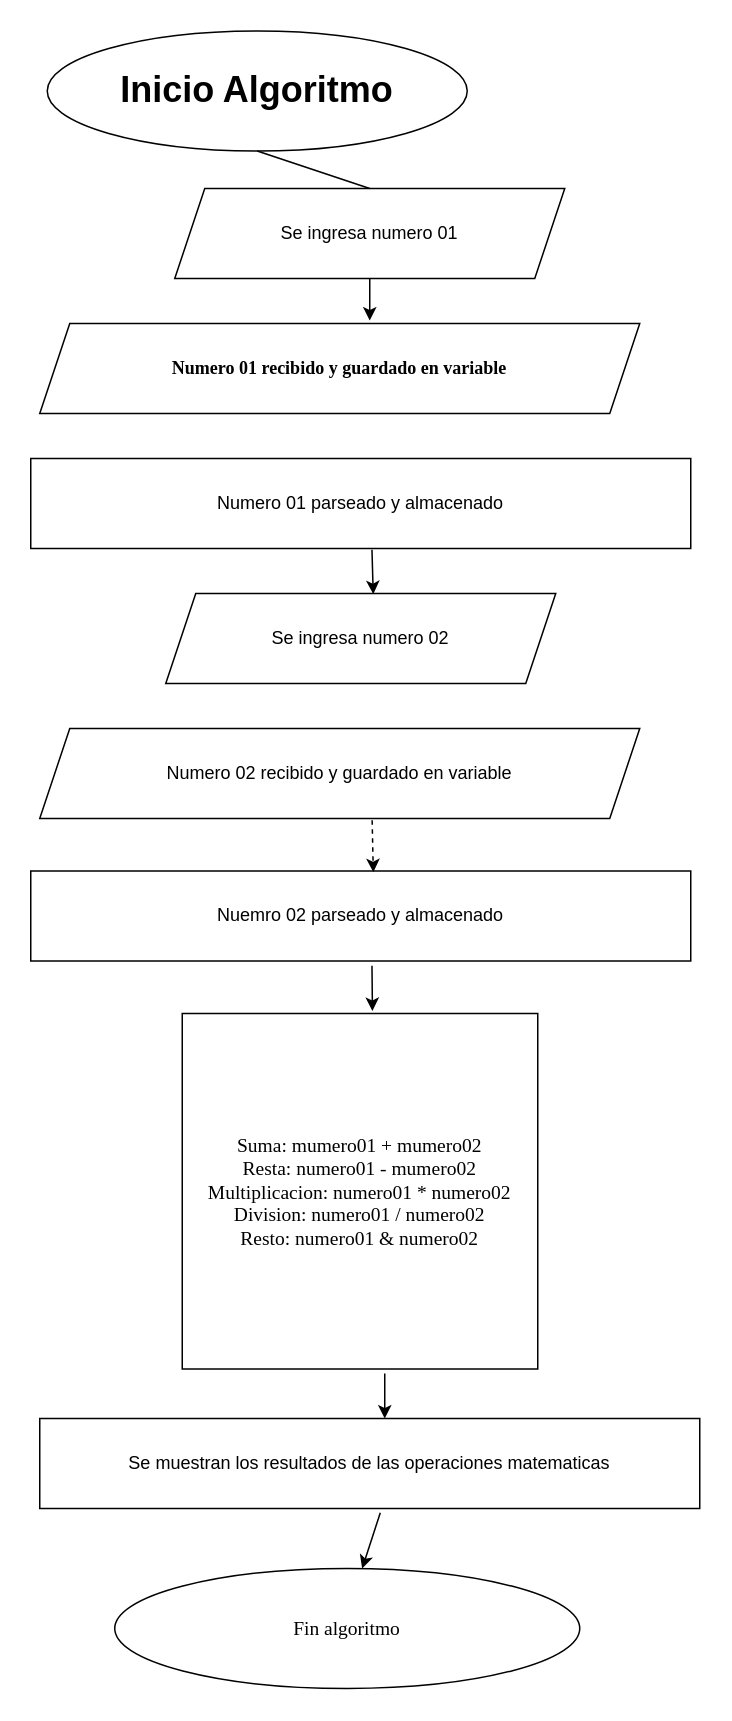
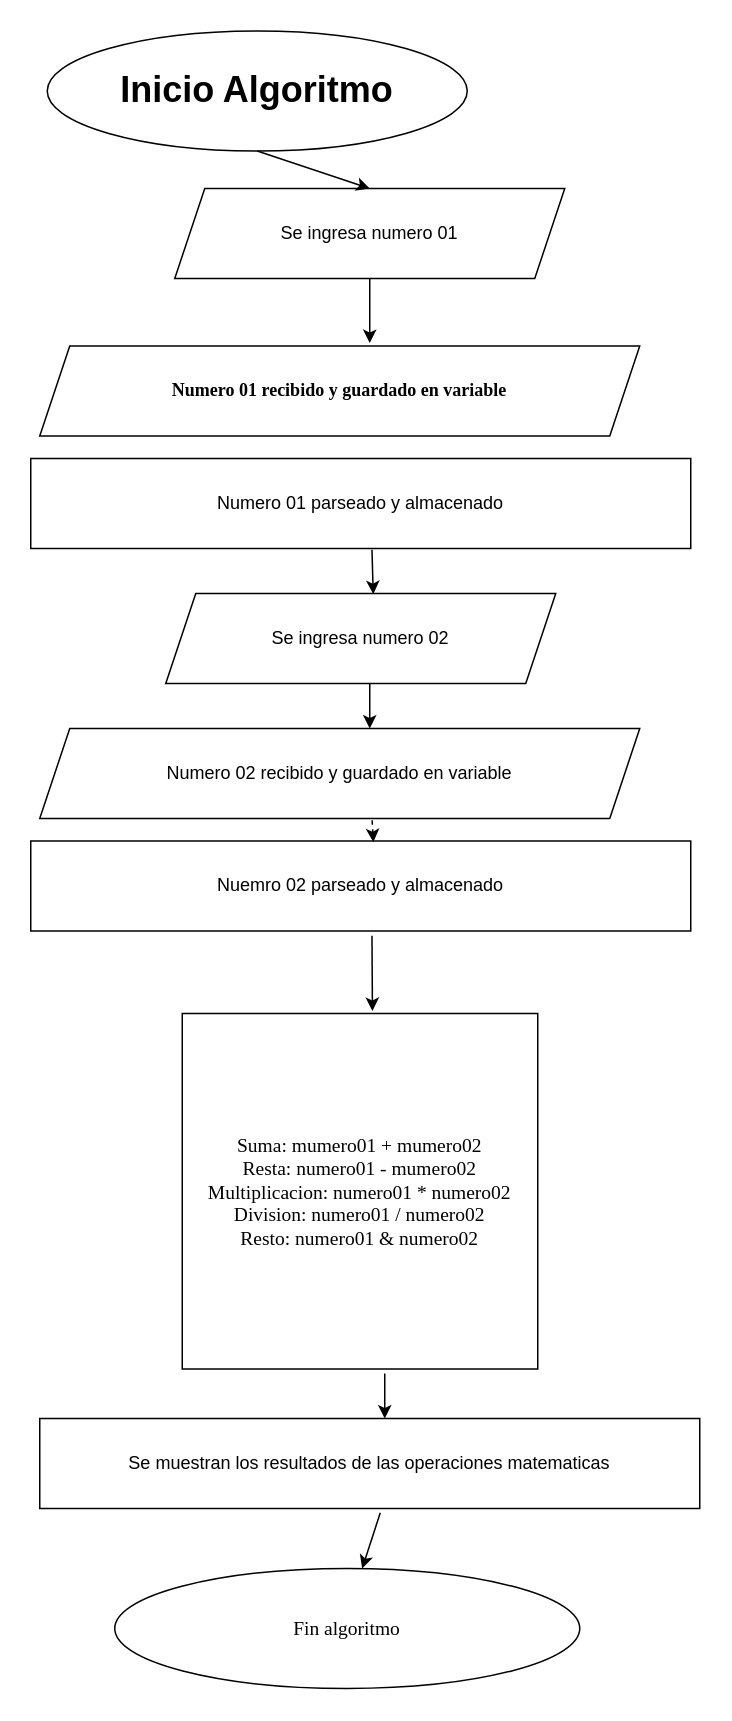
(363, 186) -> (359, 185)
(340, 368) -> (340, 391)
none -> (370, 700)
(361, 916) -> (361, 886)
